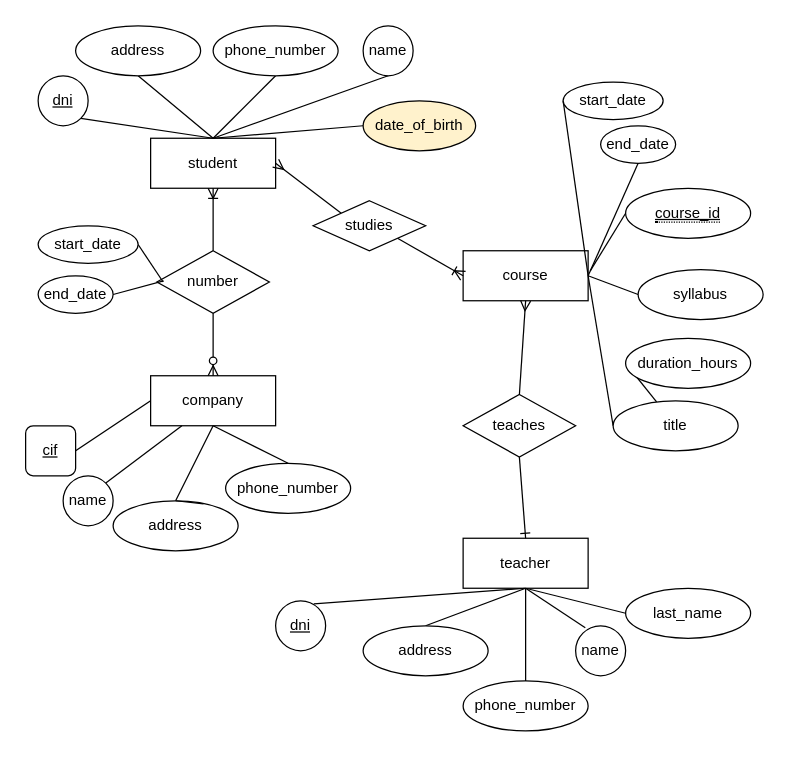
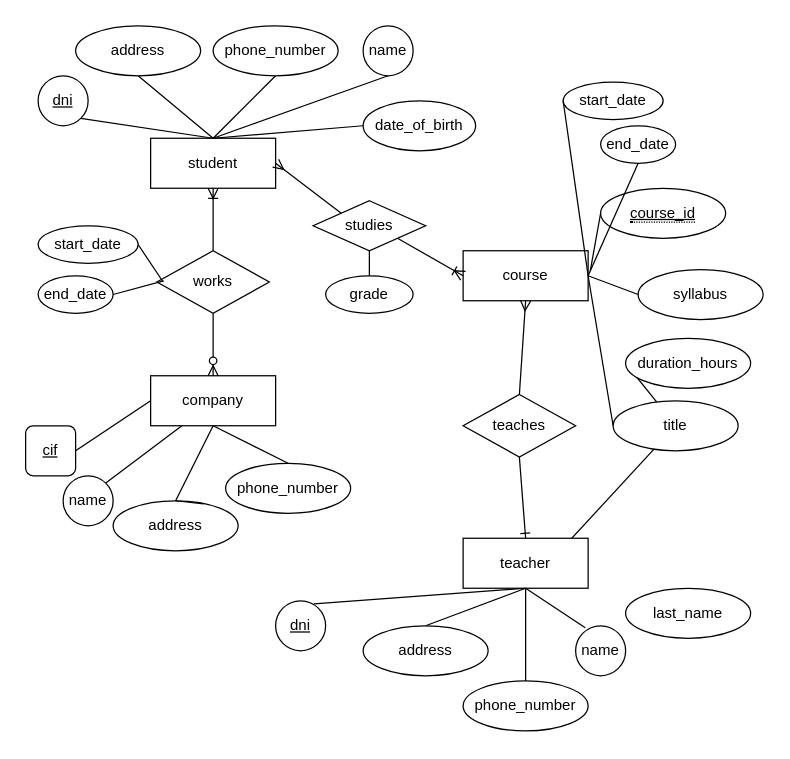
(419, 126) -> (419, 126)
(688, 213) -> (663, 213)
none -> (369, 264)
(213, 282) -> (213, 282)
none -> (369, 294)
(579, 601) -> (613, 494)
